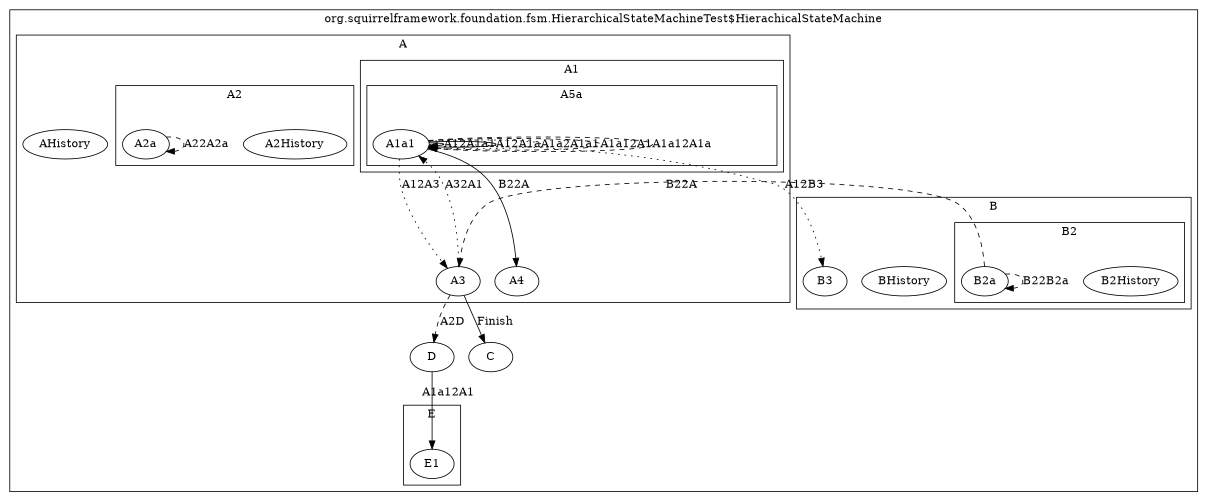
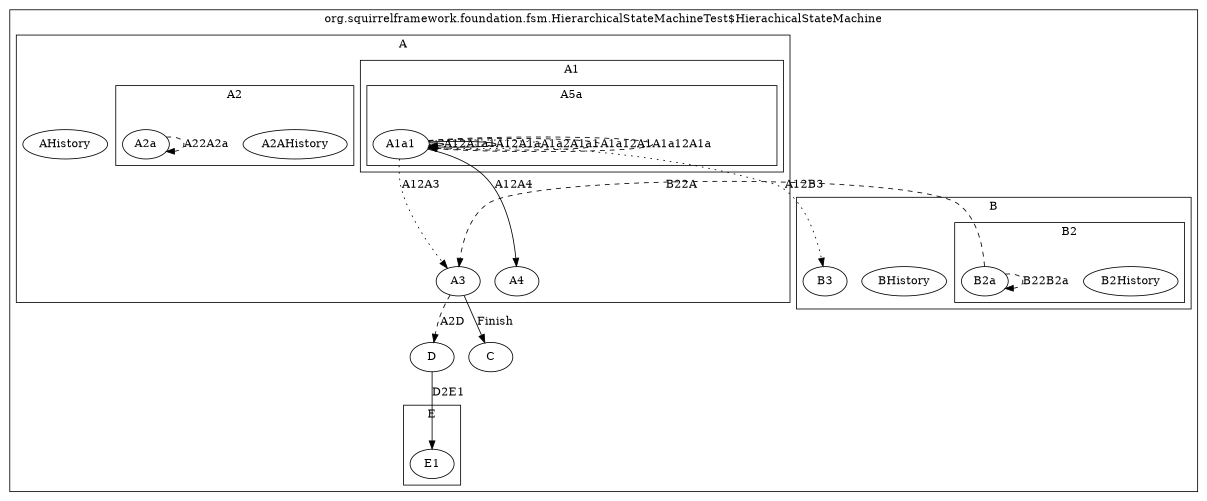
(295, 144) -> (295, 144)
(514, 185) -> (514, 185)
(452, 210) -> none
(448, 393) -> (448, 393)
